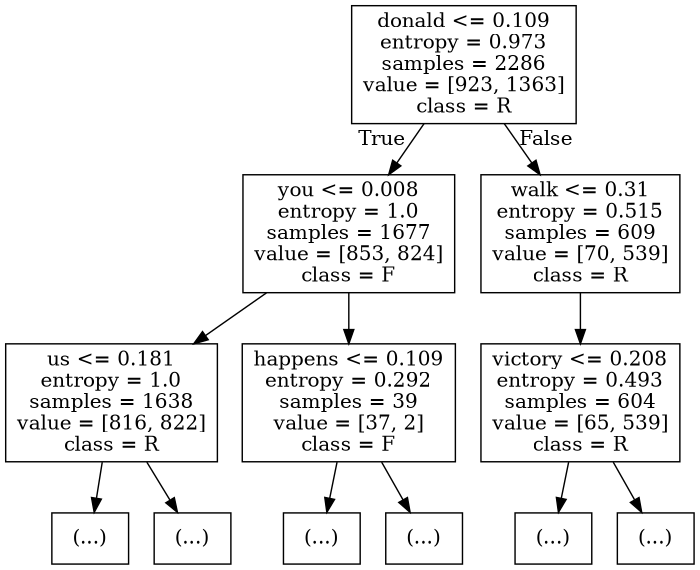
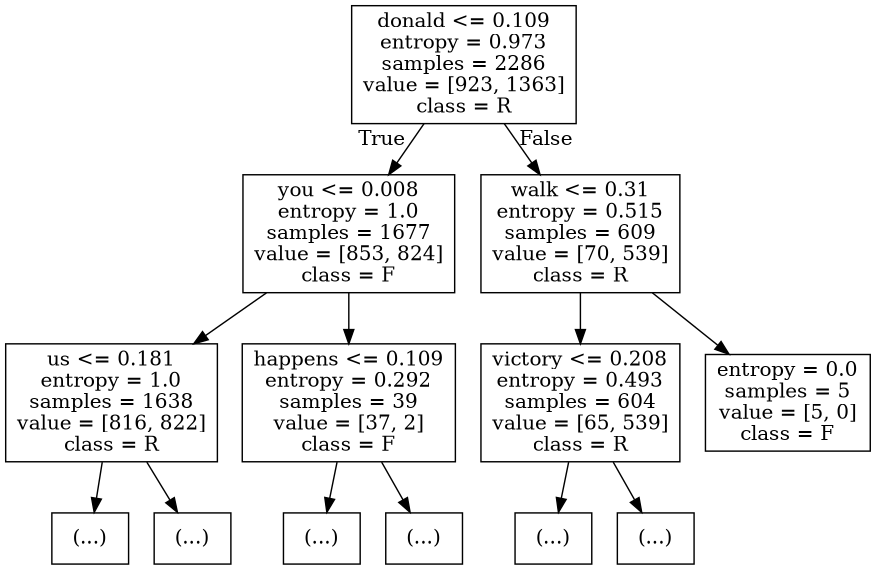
none -> (788, 403)
